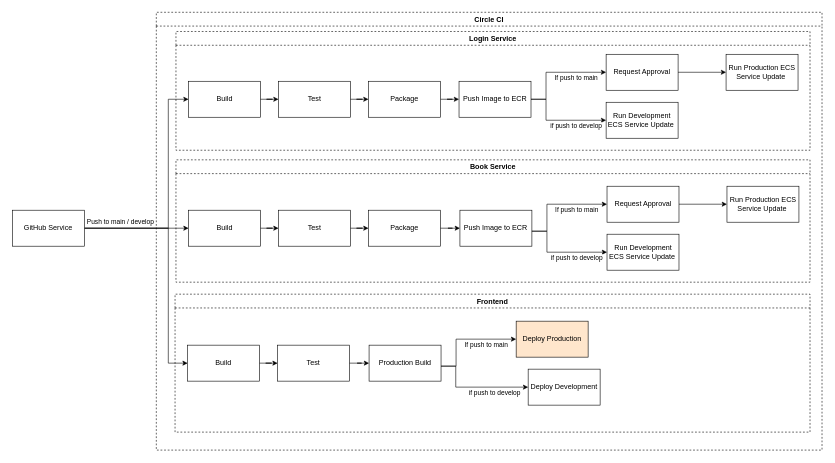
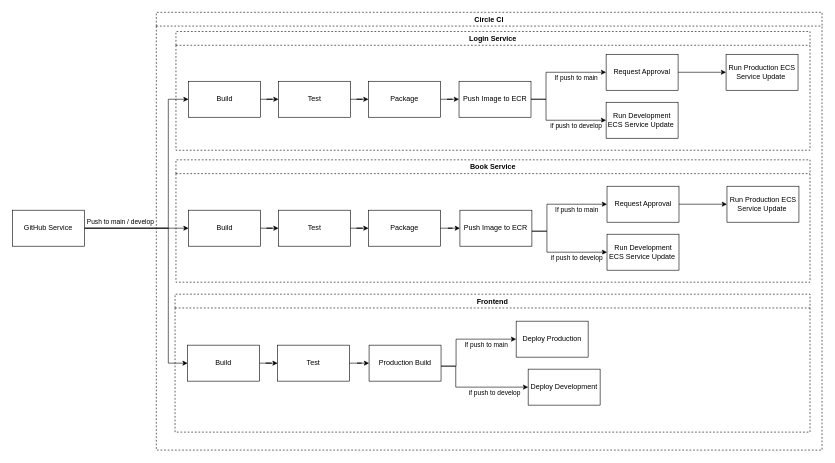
(552, 339) -> (552, 339)
